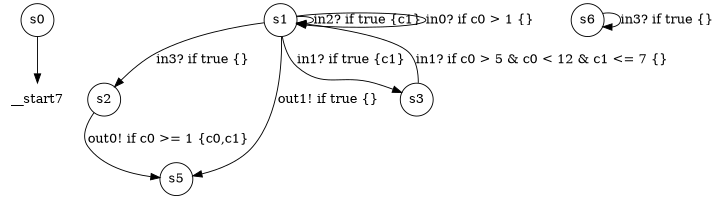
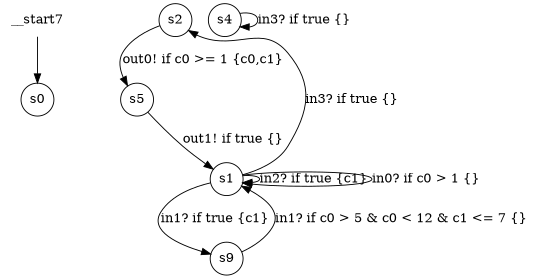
(588, 20) -> (225, 20)
(37, 55) -> (37, 55)
(417, 100) -> (227, 259)
(267, 122) -> (175, 140)
